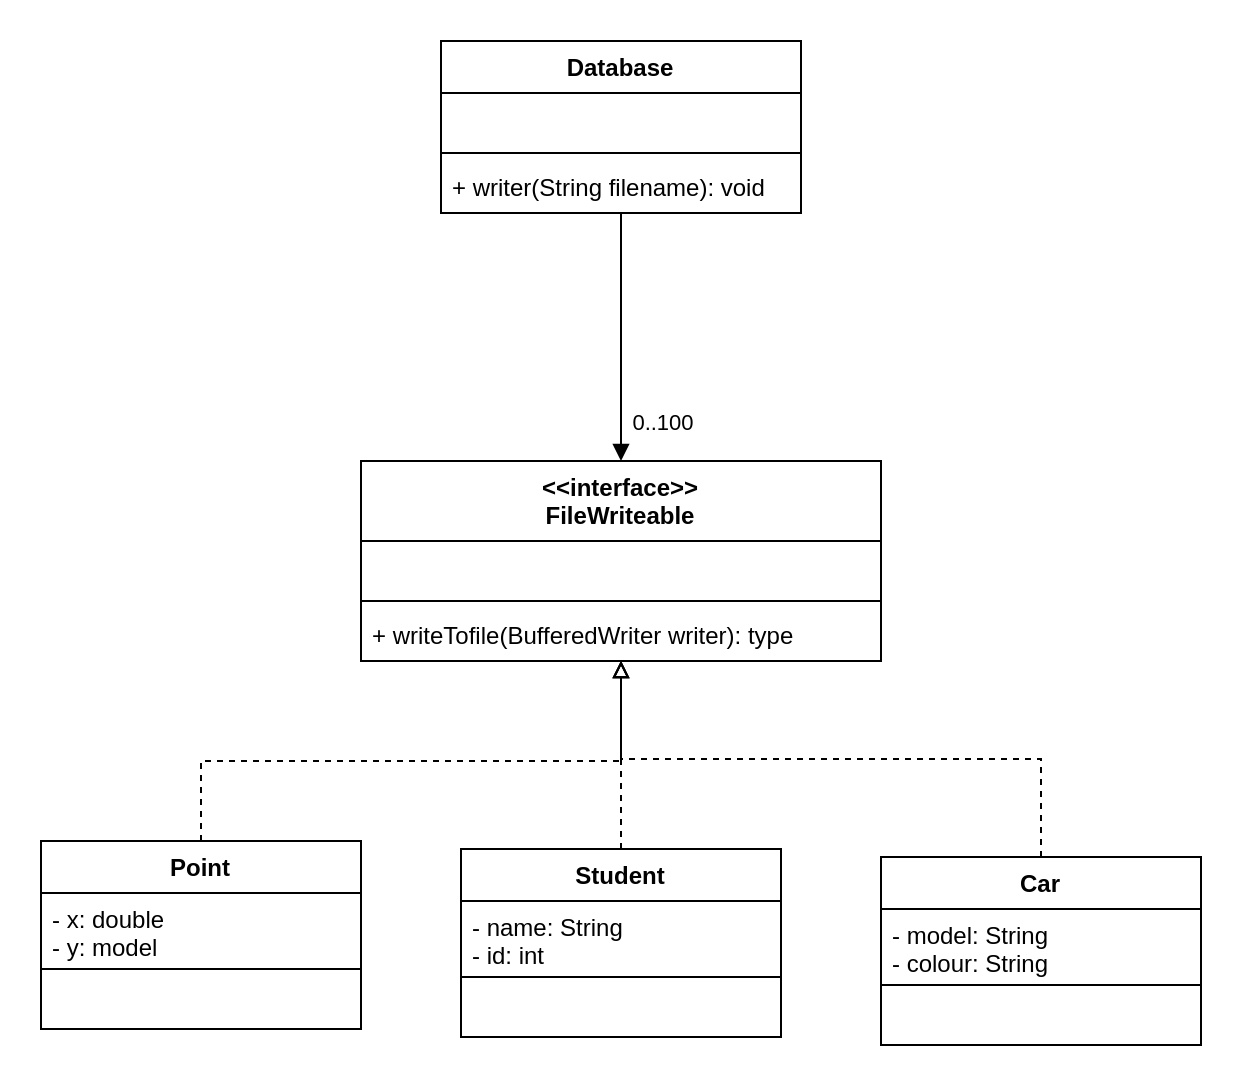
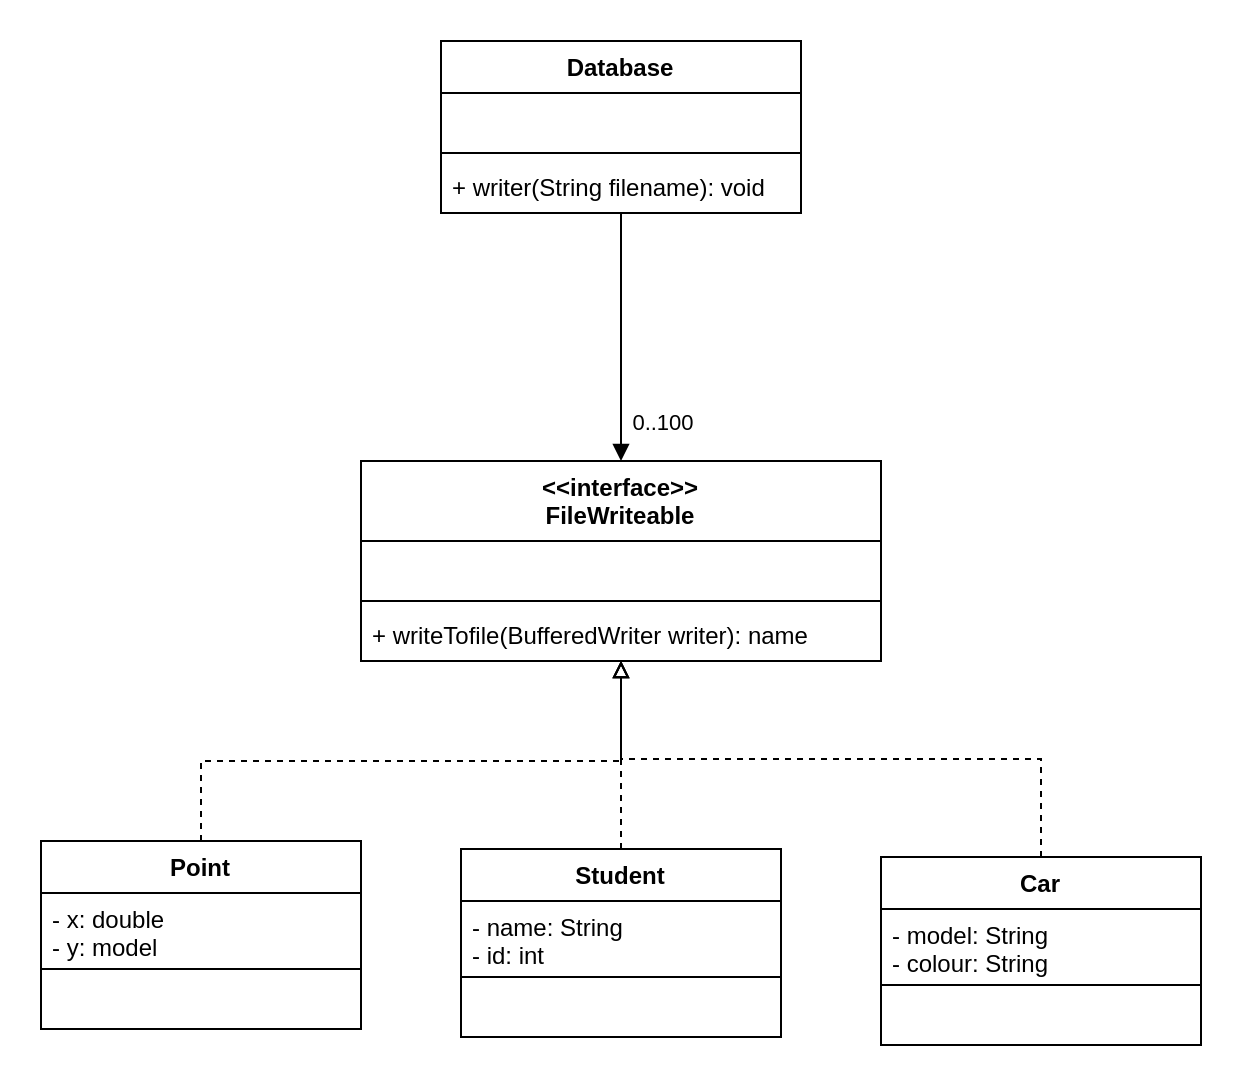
(626, 636) -> (626, 636)
